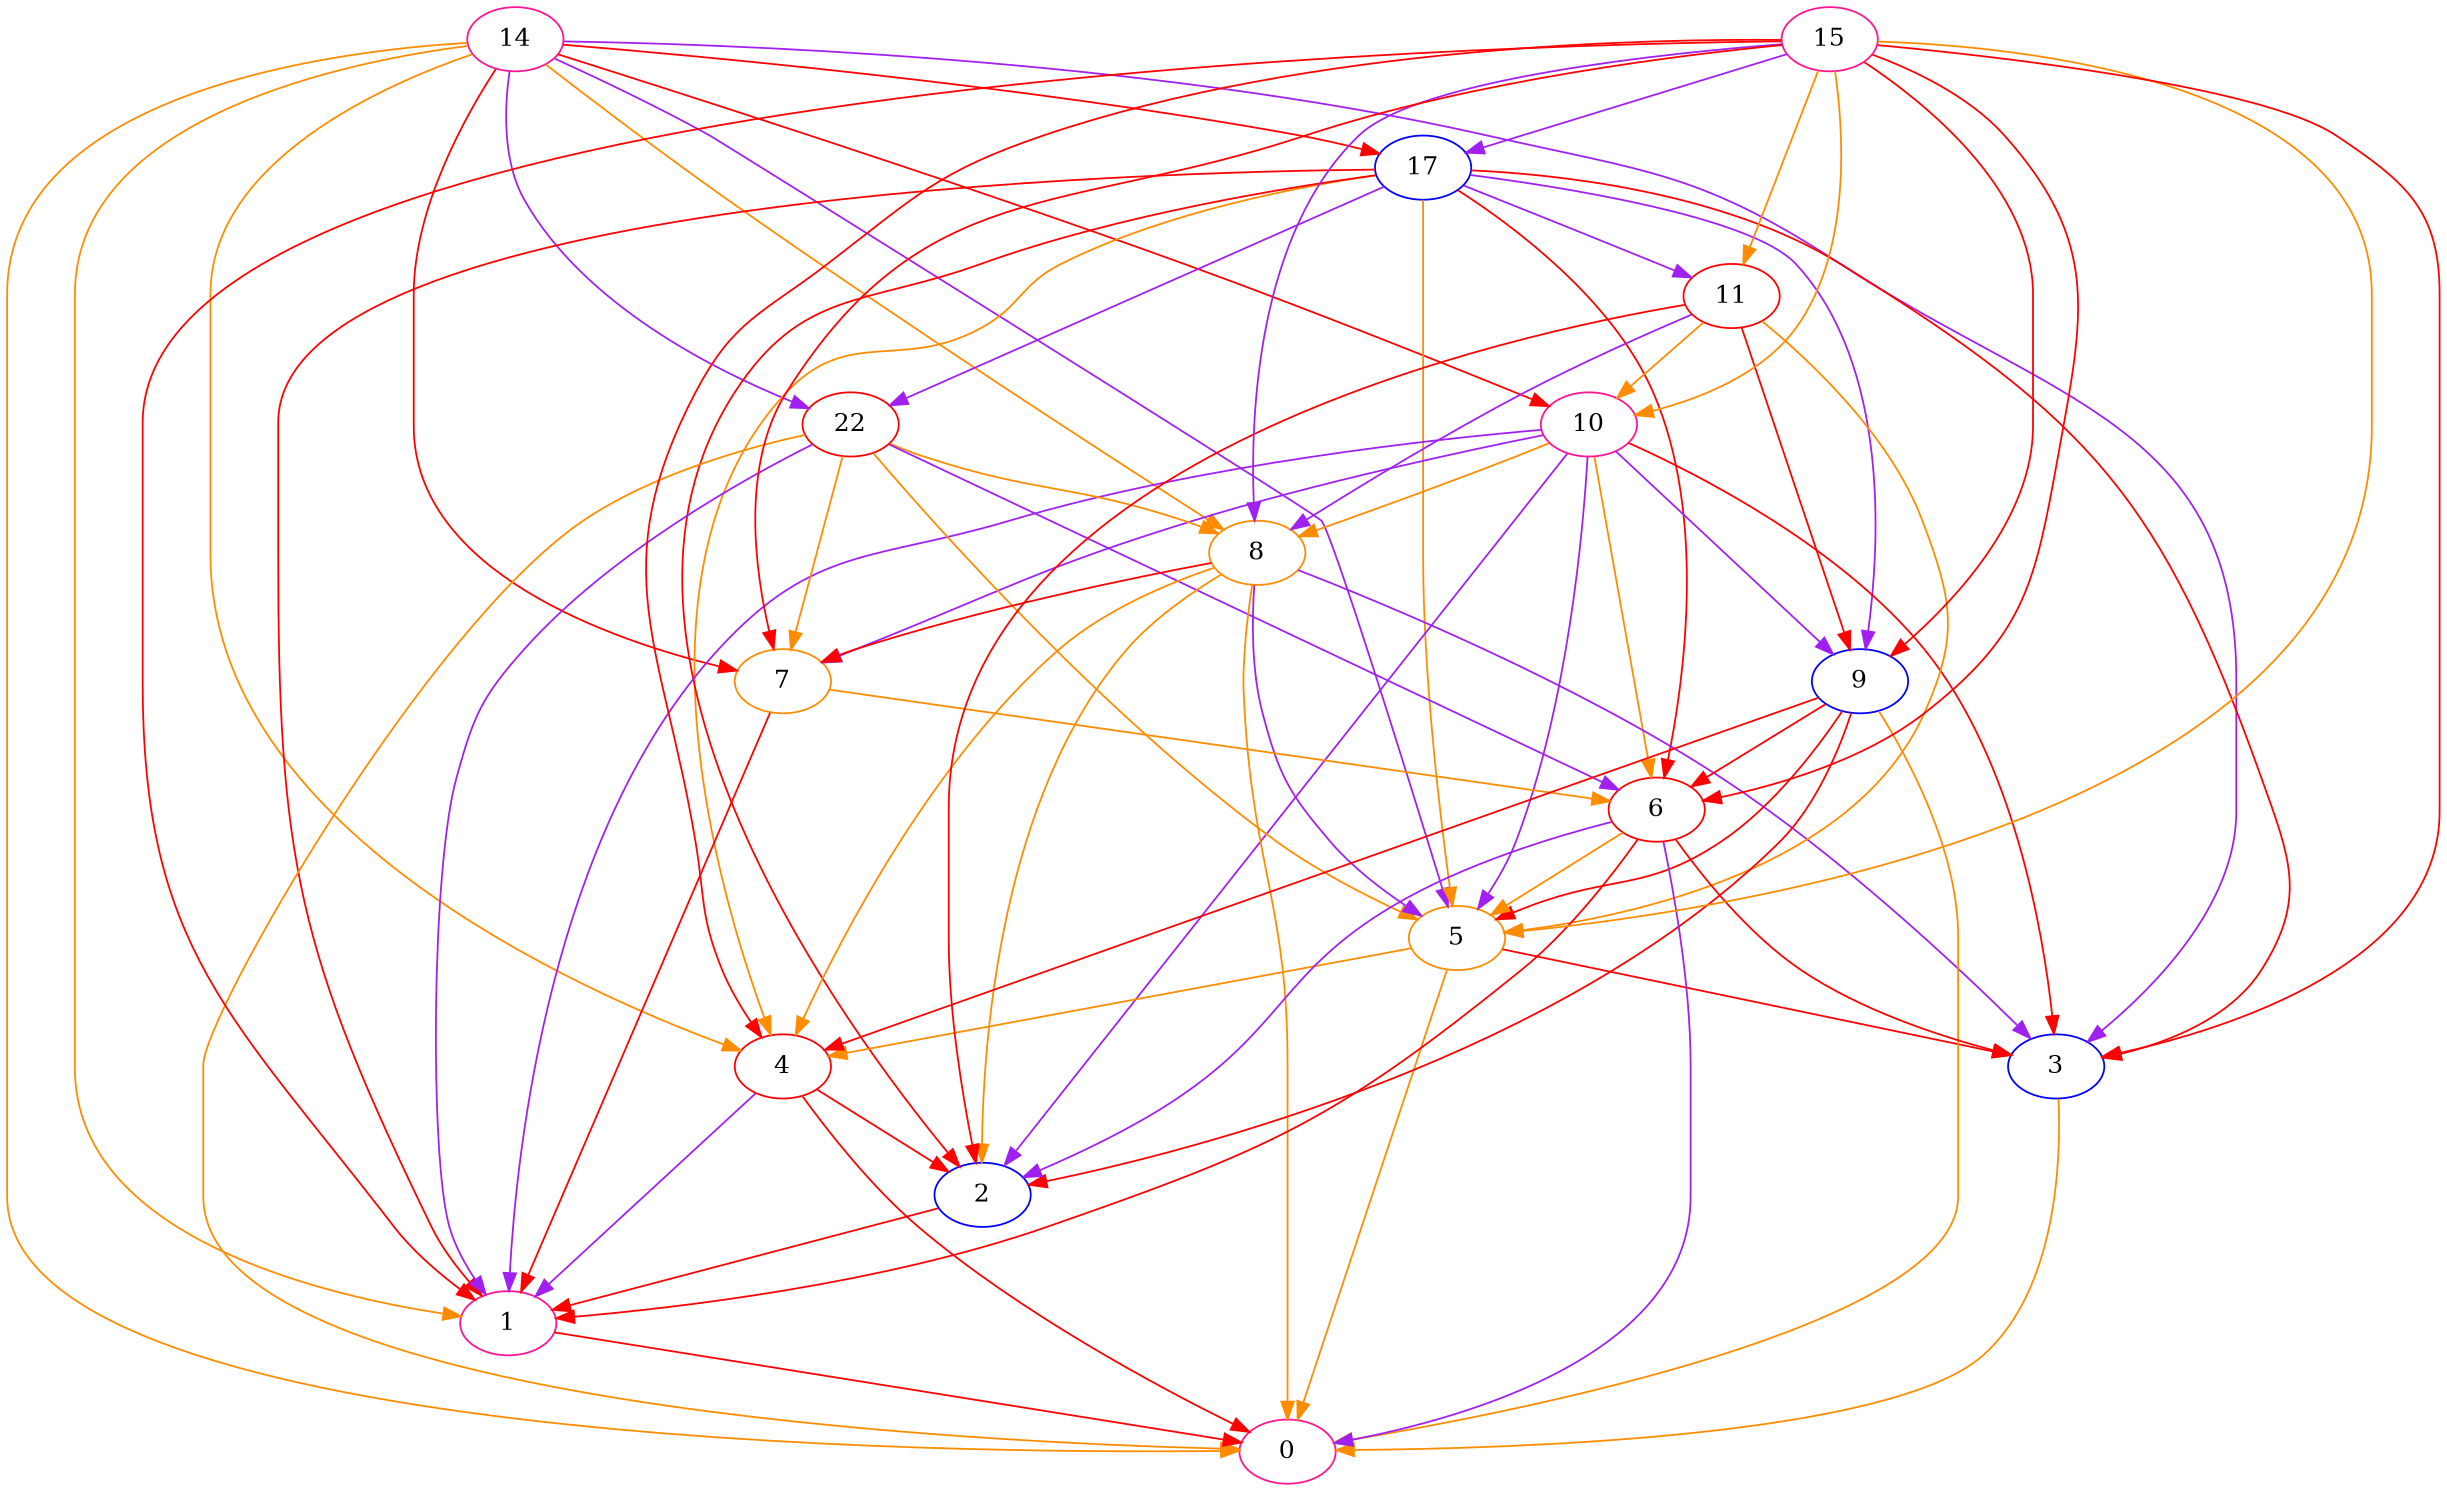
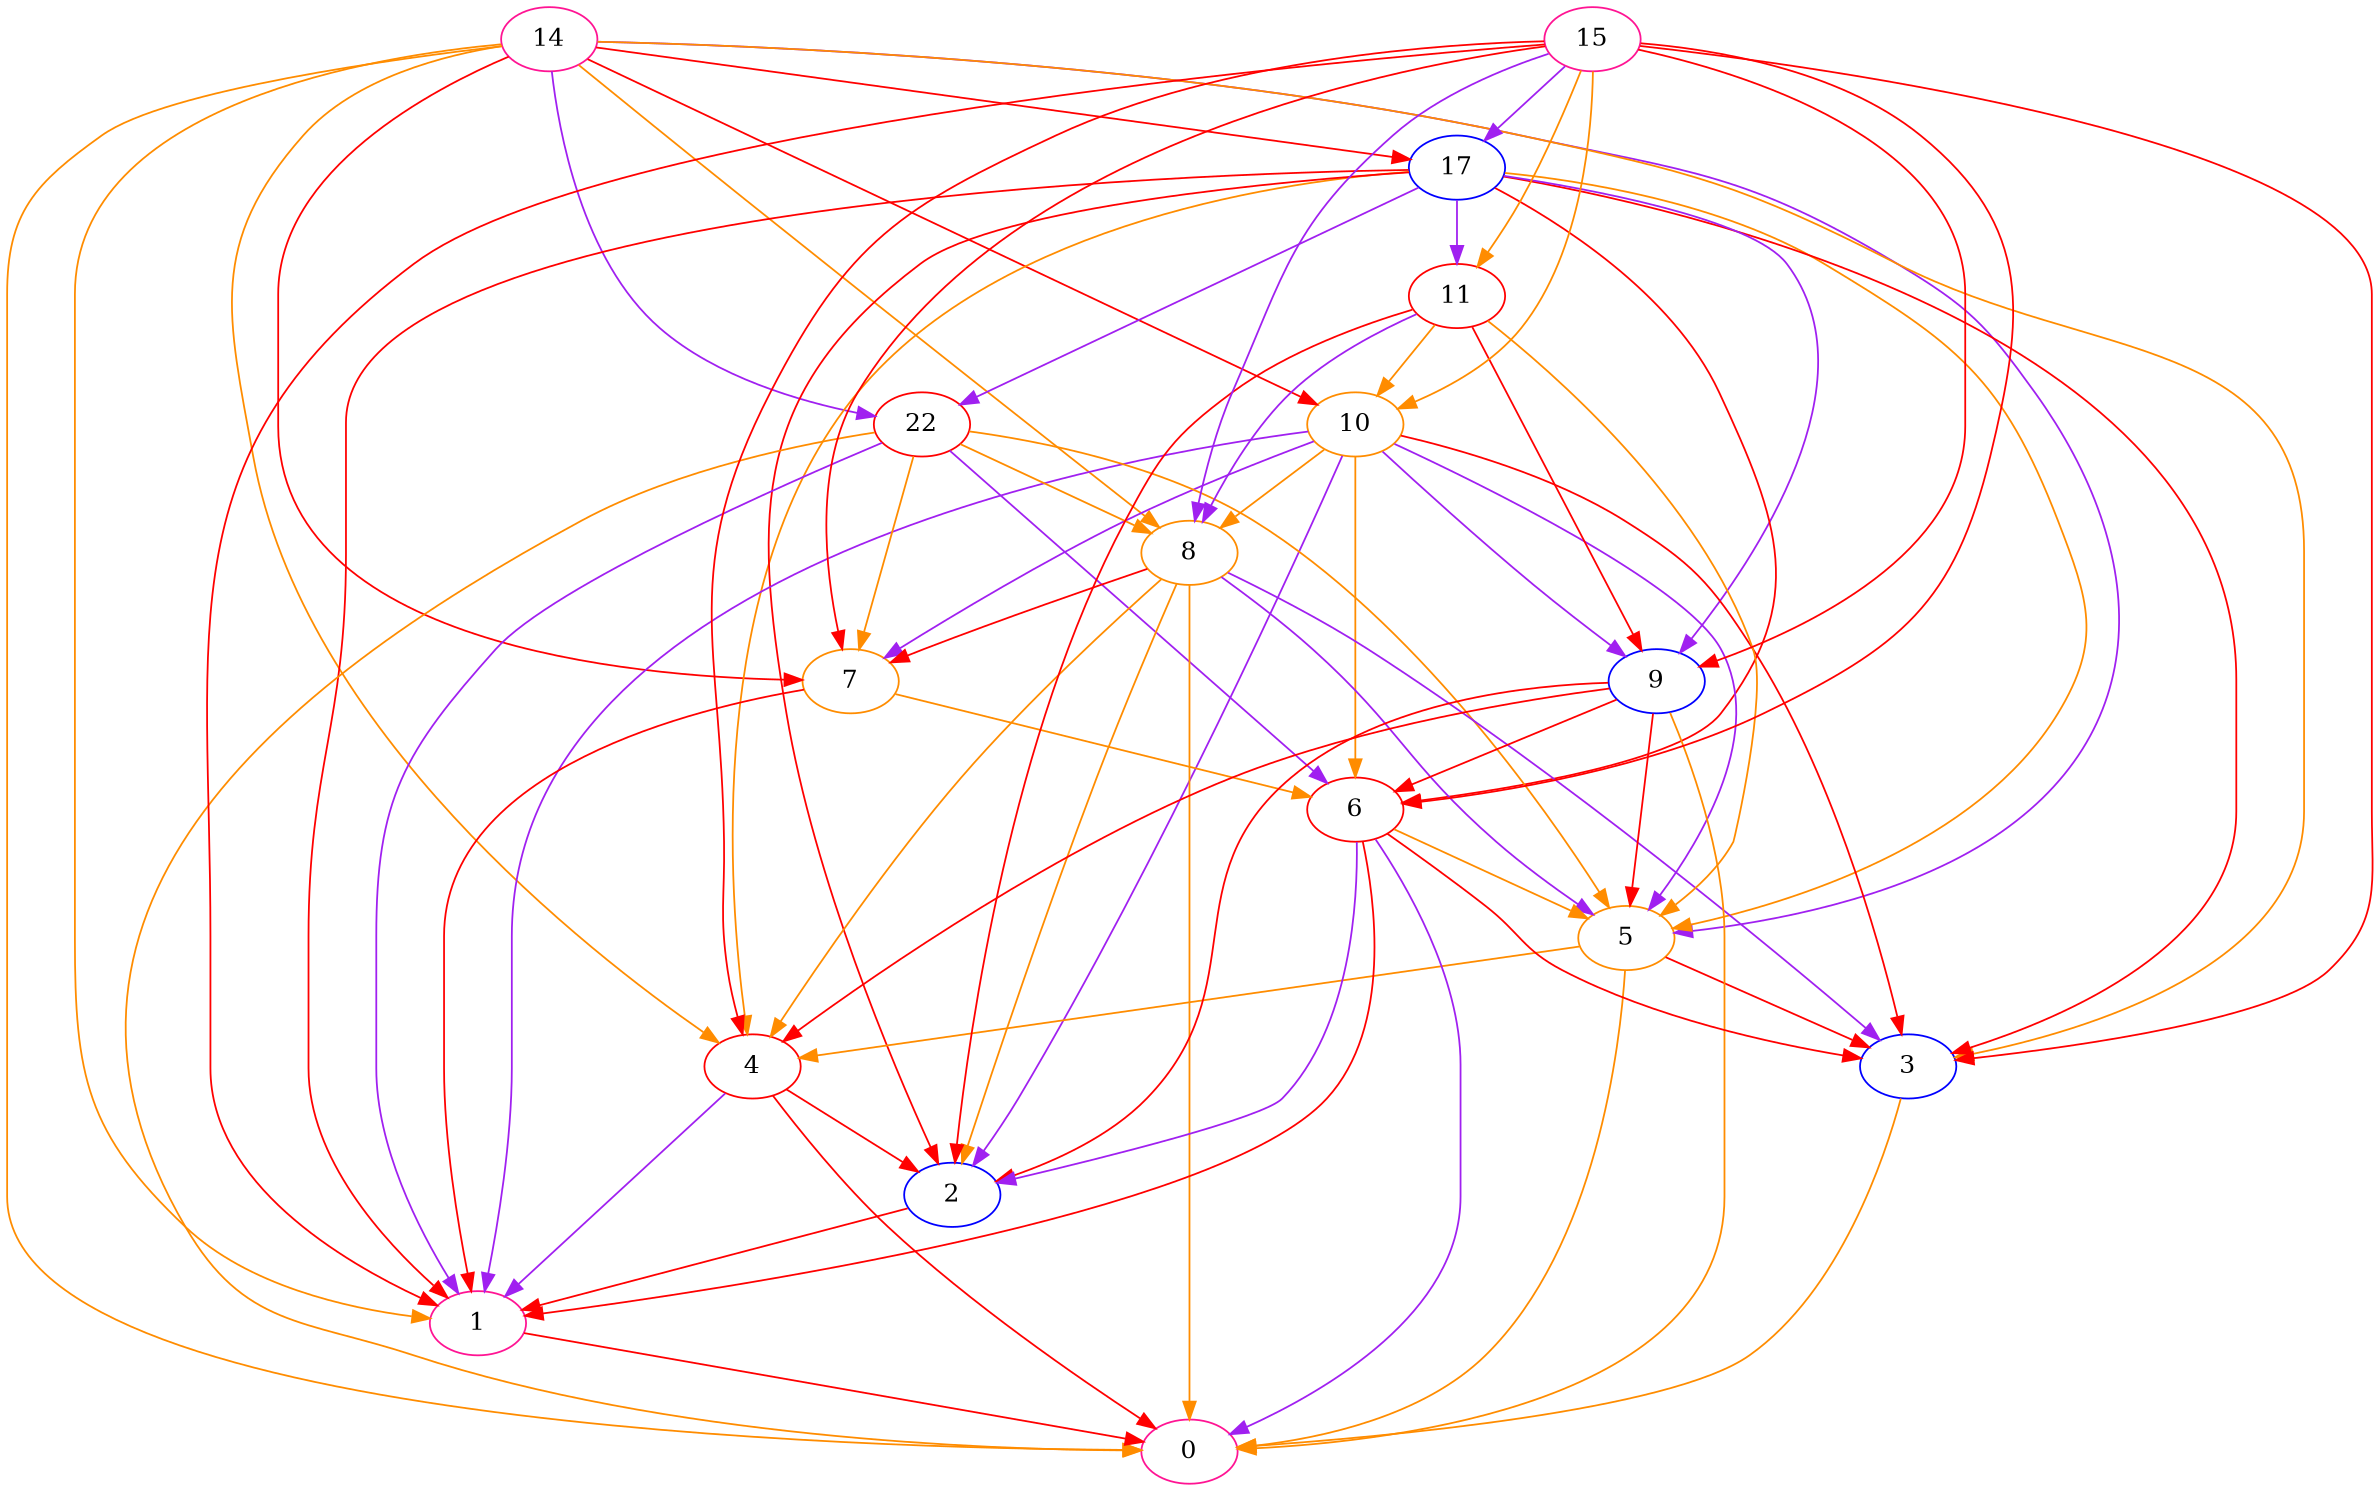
(1709, 192) -> (2037, 318)
(1589, 424) -> (1355, 424)
(2326, 584) -> none
